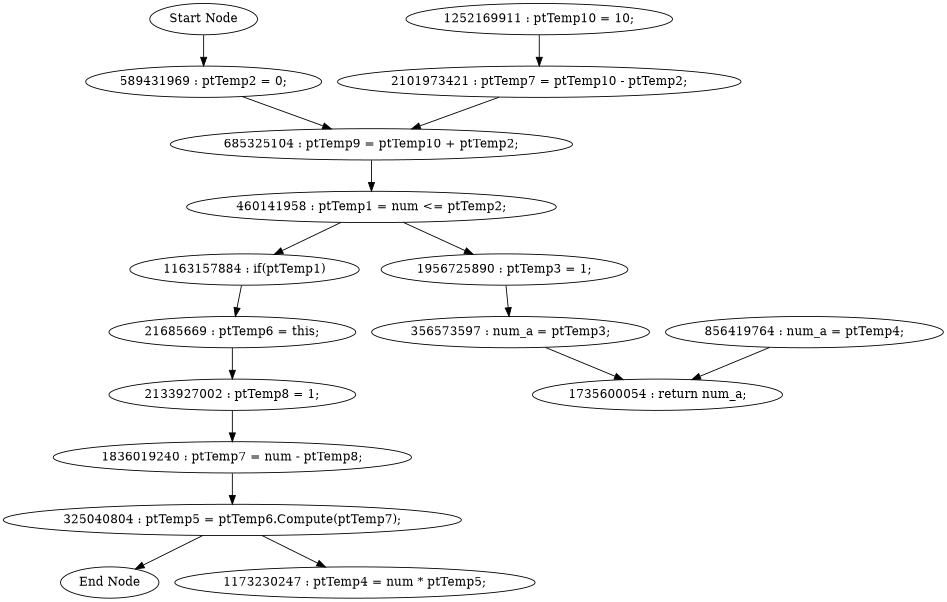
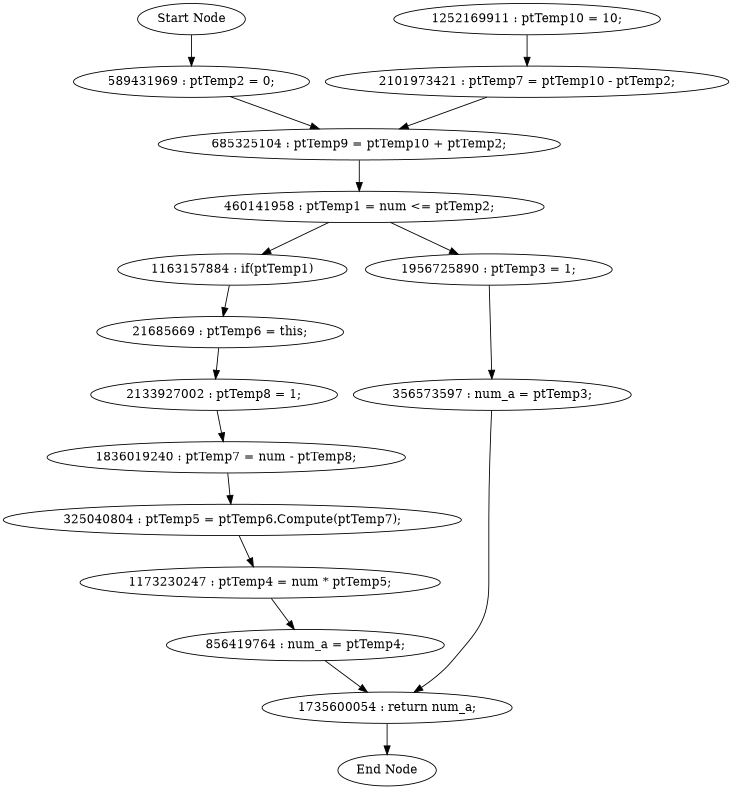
(173, 550) -> (387, 735)
none -> (280, 610)
